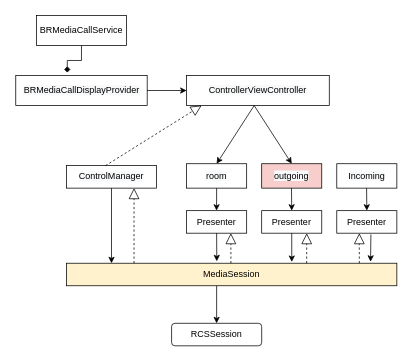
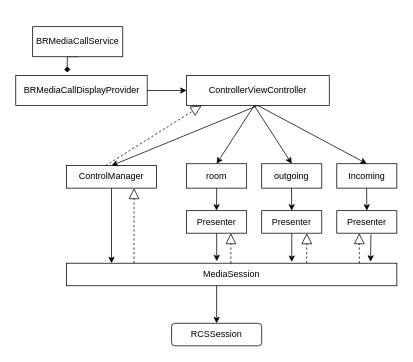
(81, 30) -> (78, 42)
none -> (310, 133)
none -> (183, 136)
(291, 176) -> (291, 176)
(231, 274) -> (231, 274)
